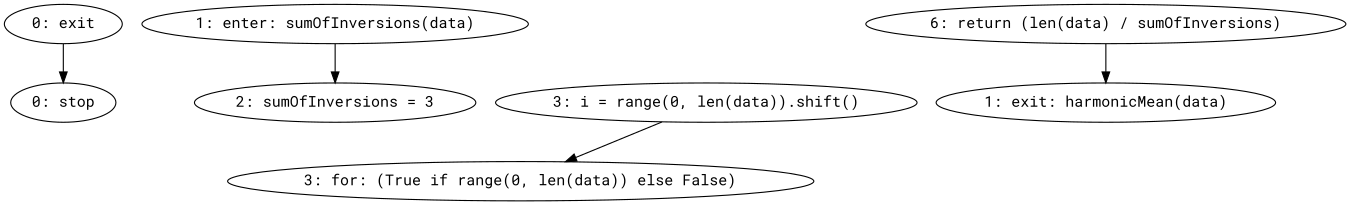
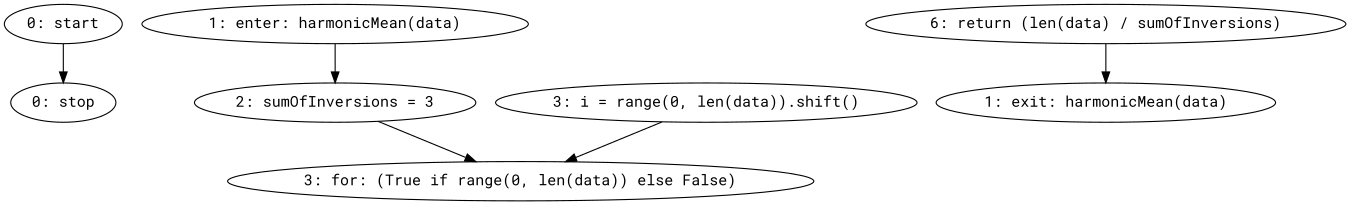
(63, 24) -> (63, 24)
(335, 24) -> (335, 24)
none -> (422, 139)
